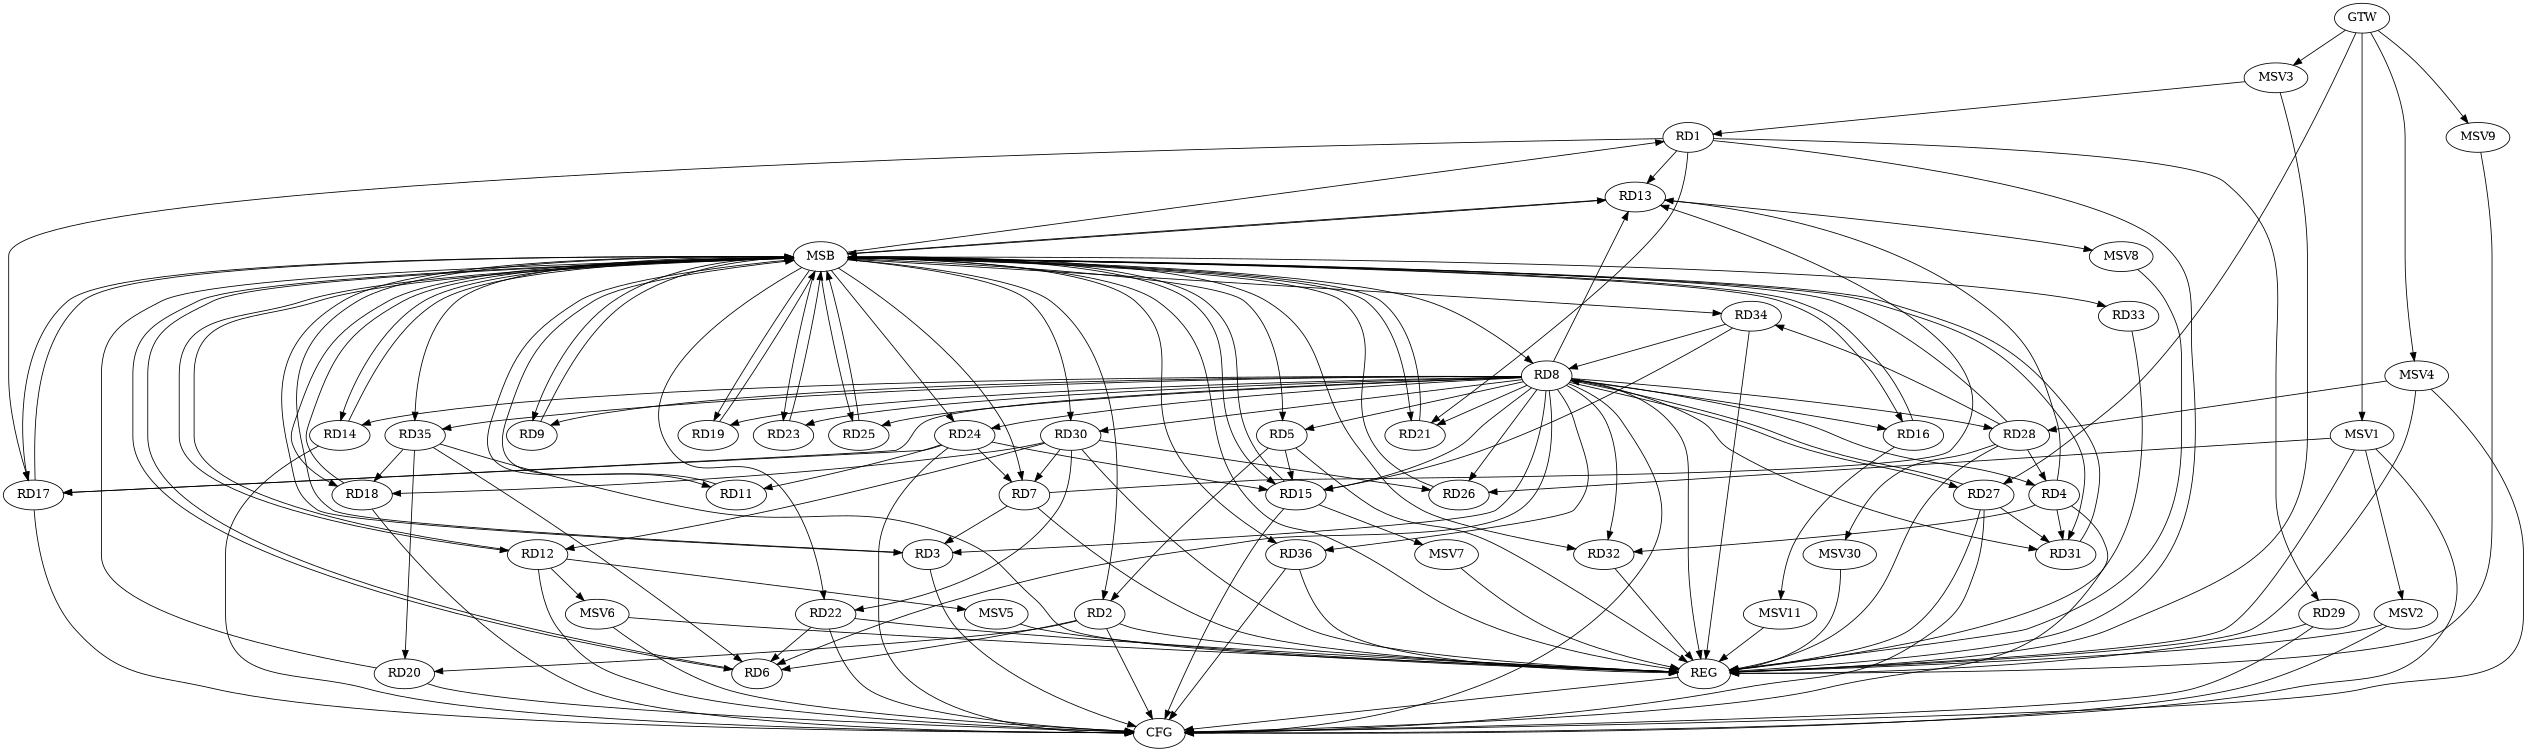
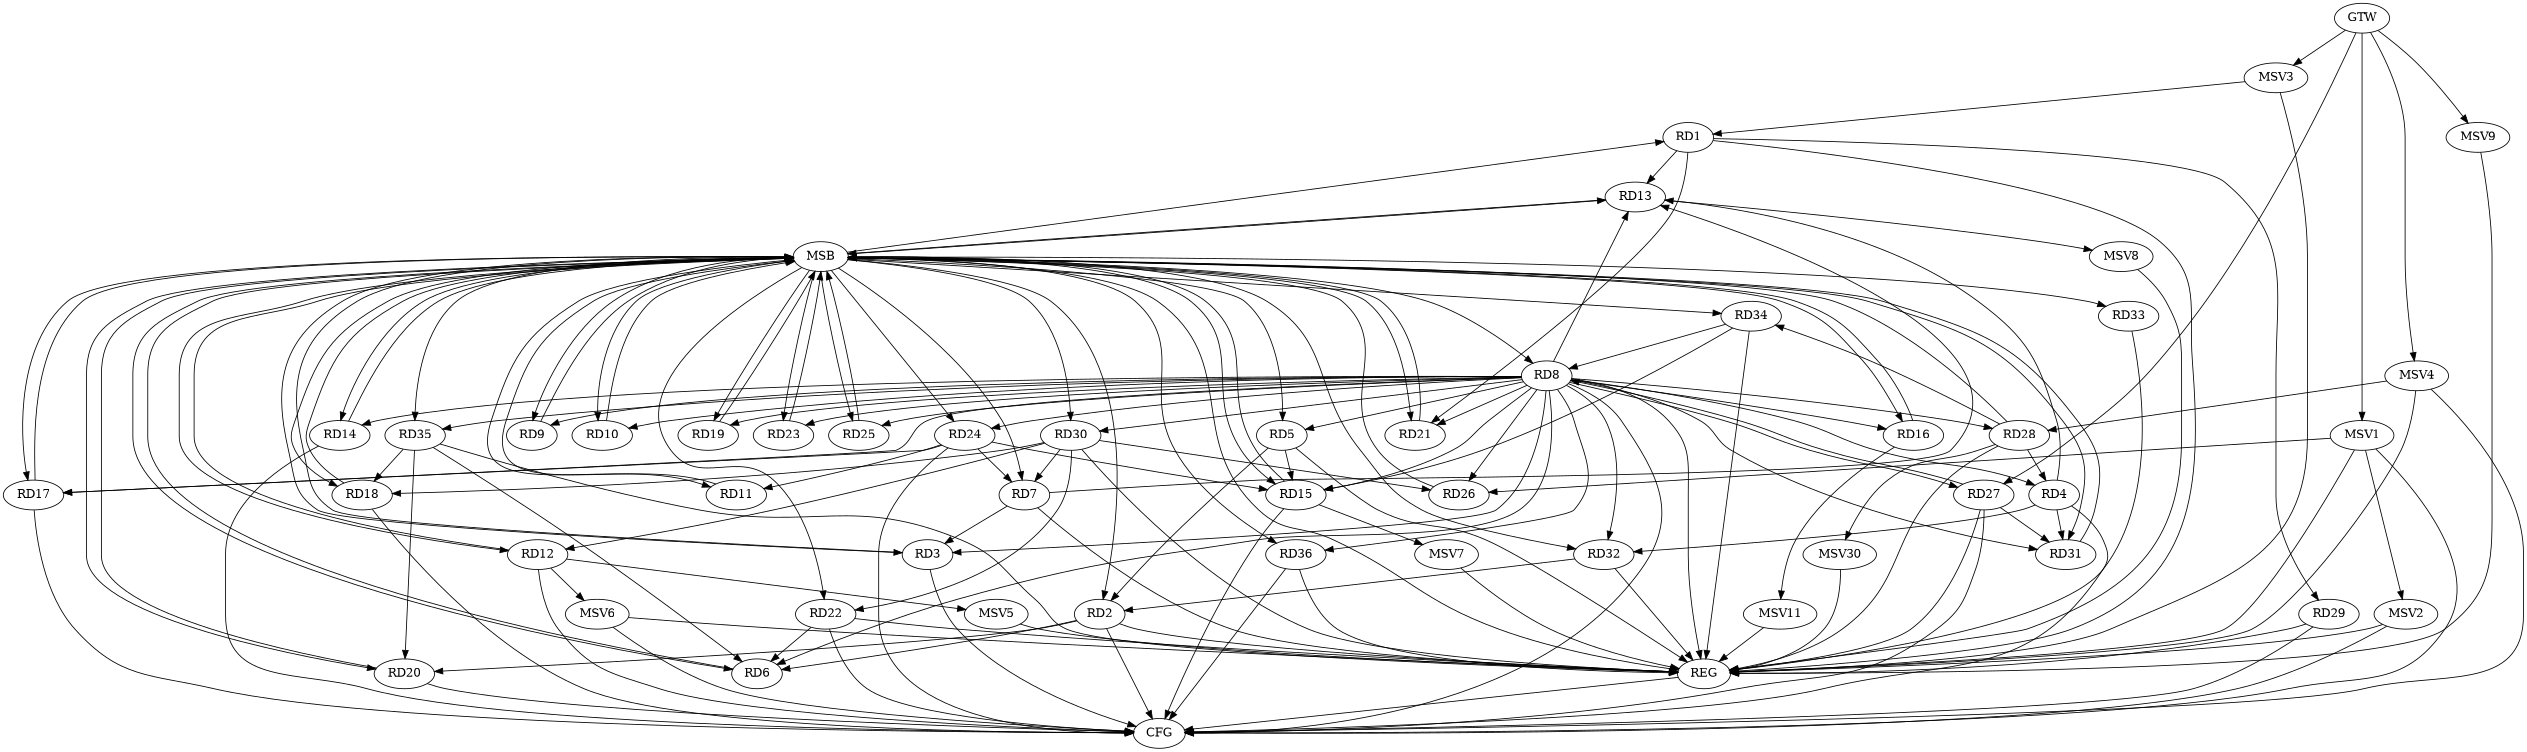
(722, 168) -> none
none -> (142, 303)
none -> (602, 435)
none -> (1354, 585)
